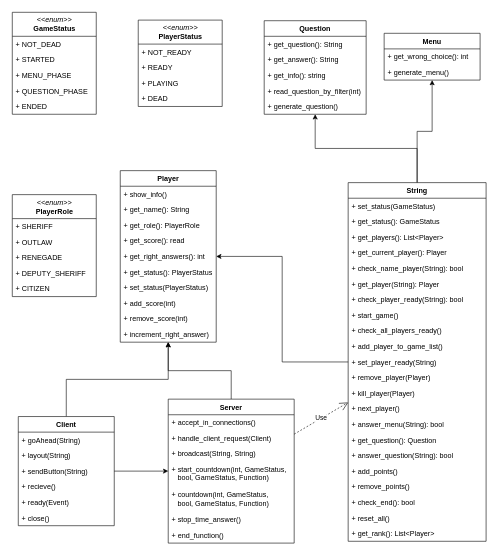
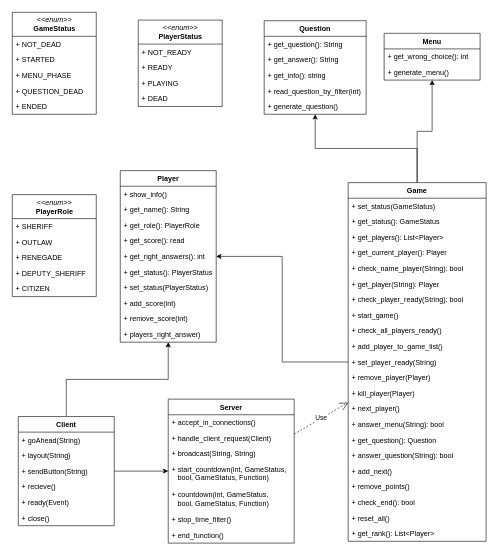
(47, 91) -> (45, 91)
(417, 191) -> (417, 191)
(171, 335) -> (167, 335)
(215, 371) -> none
(379, 472) -> (376, 472)
(210, 520) -> (208, 520)
